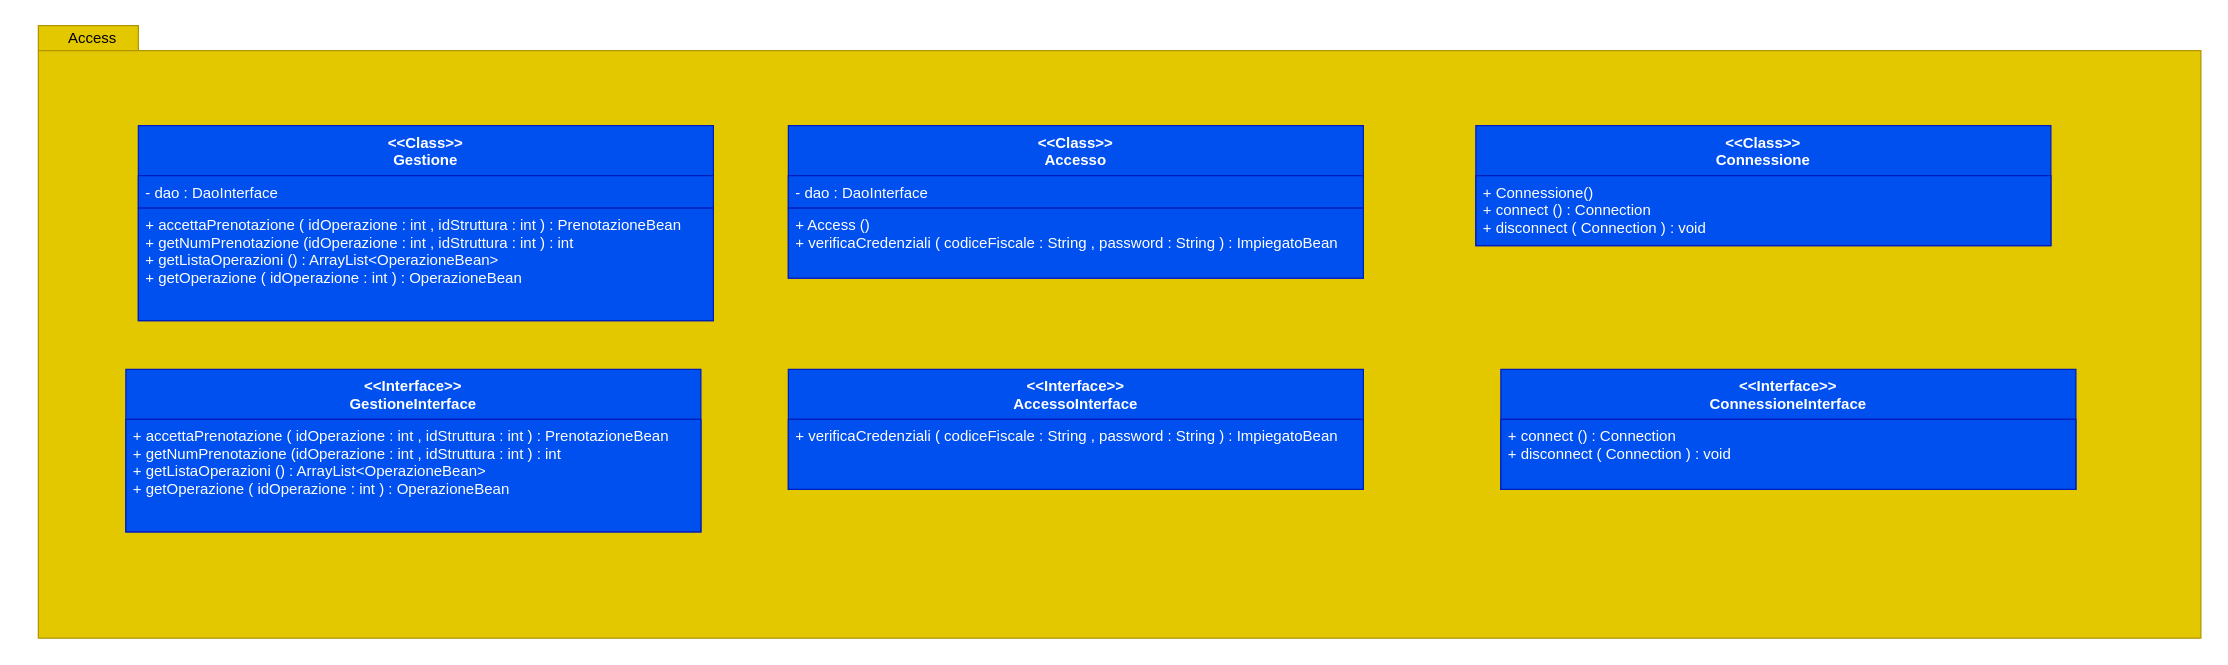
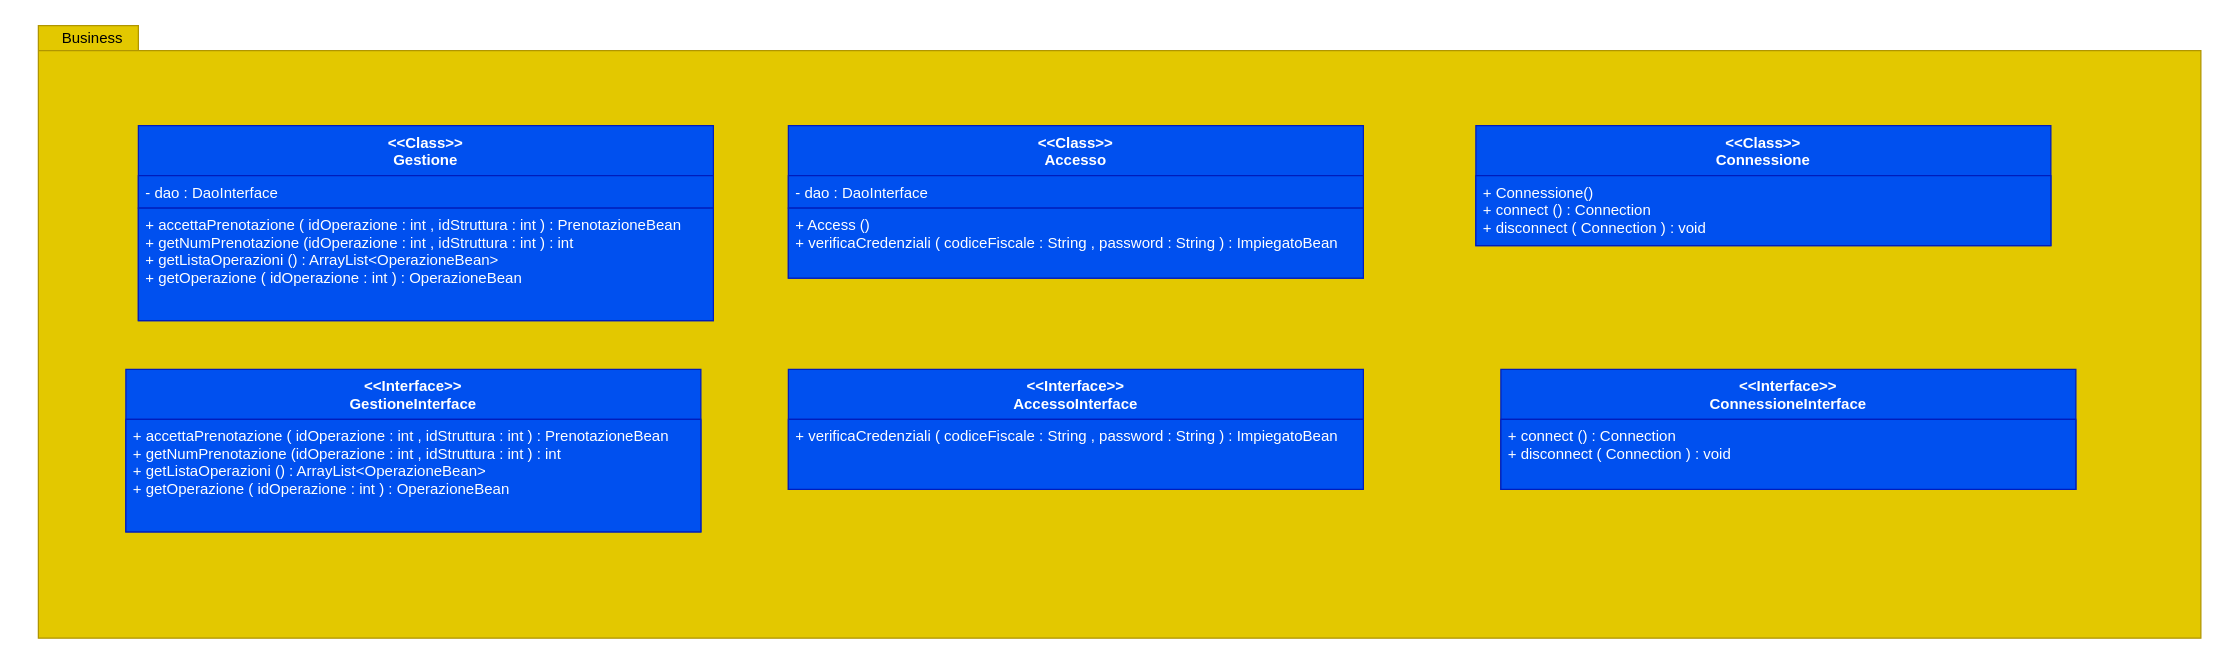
(93, 38) -> (93, 38)
